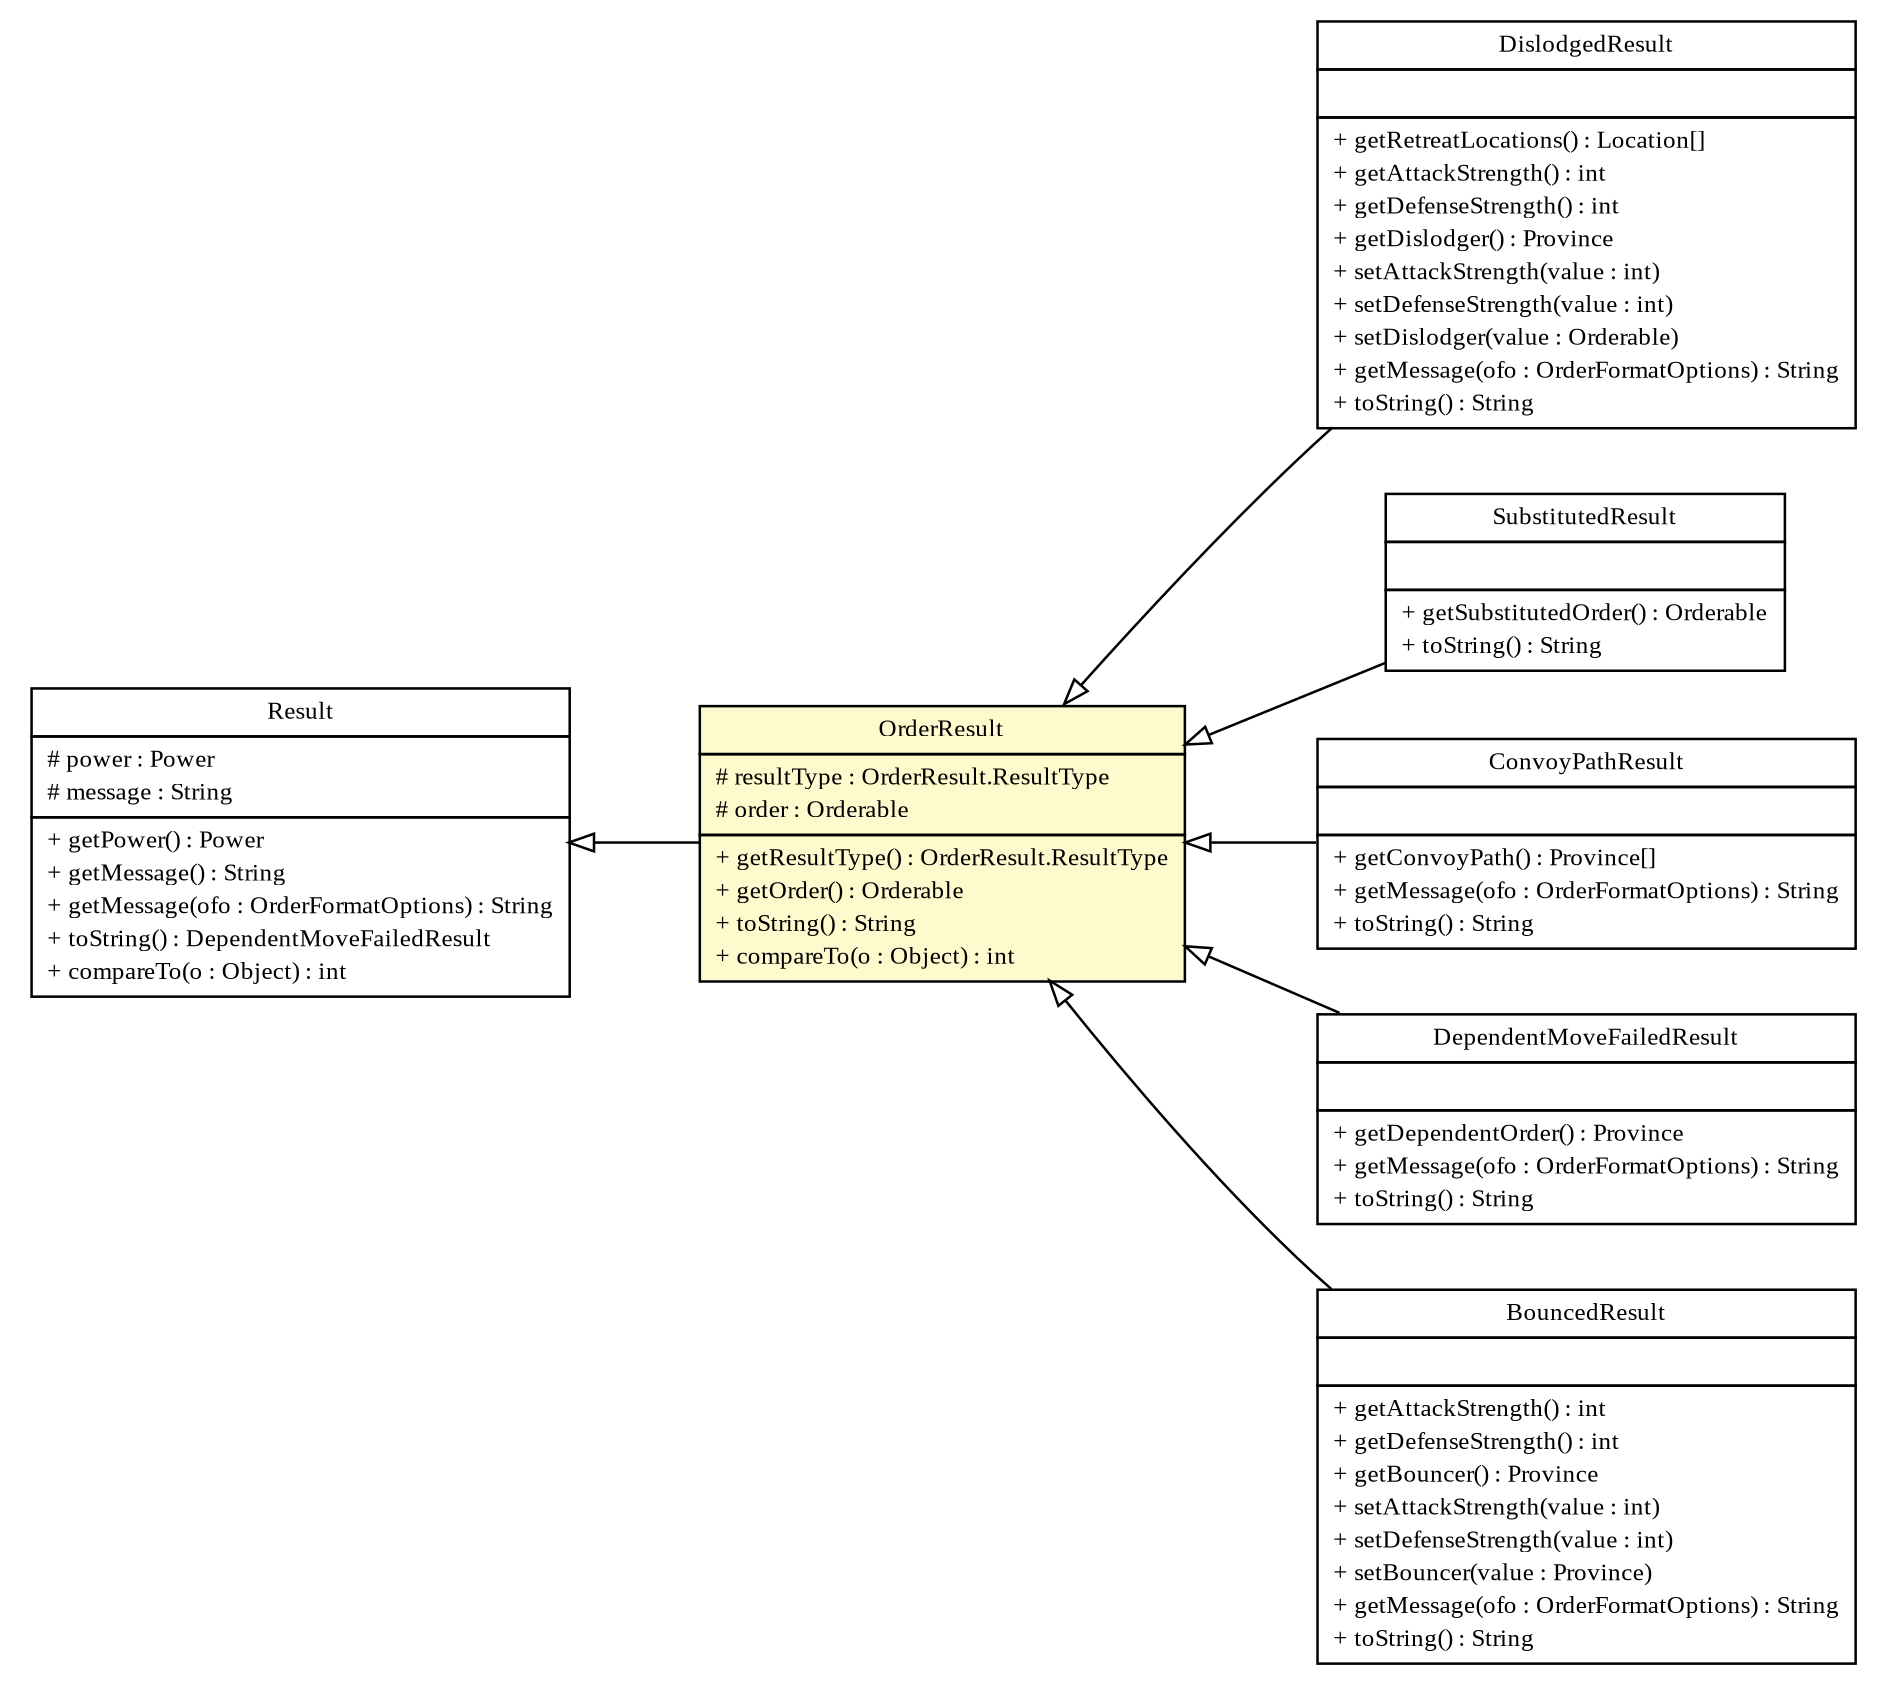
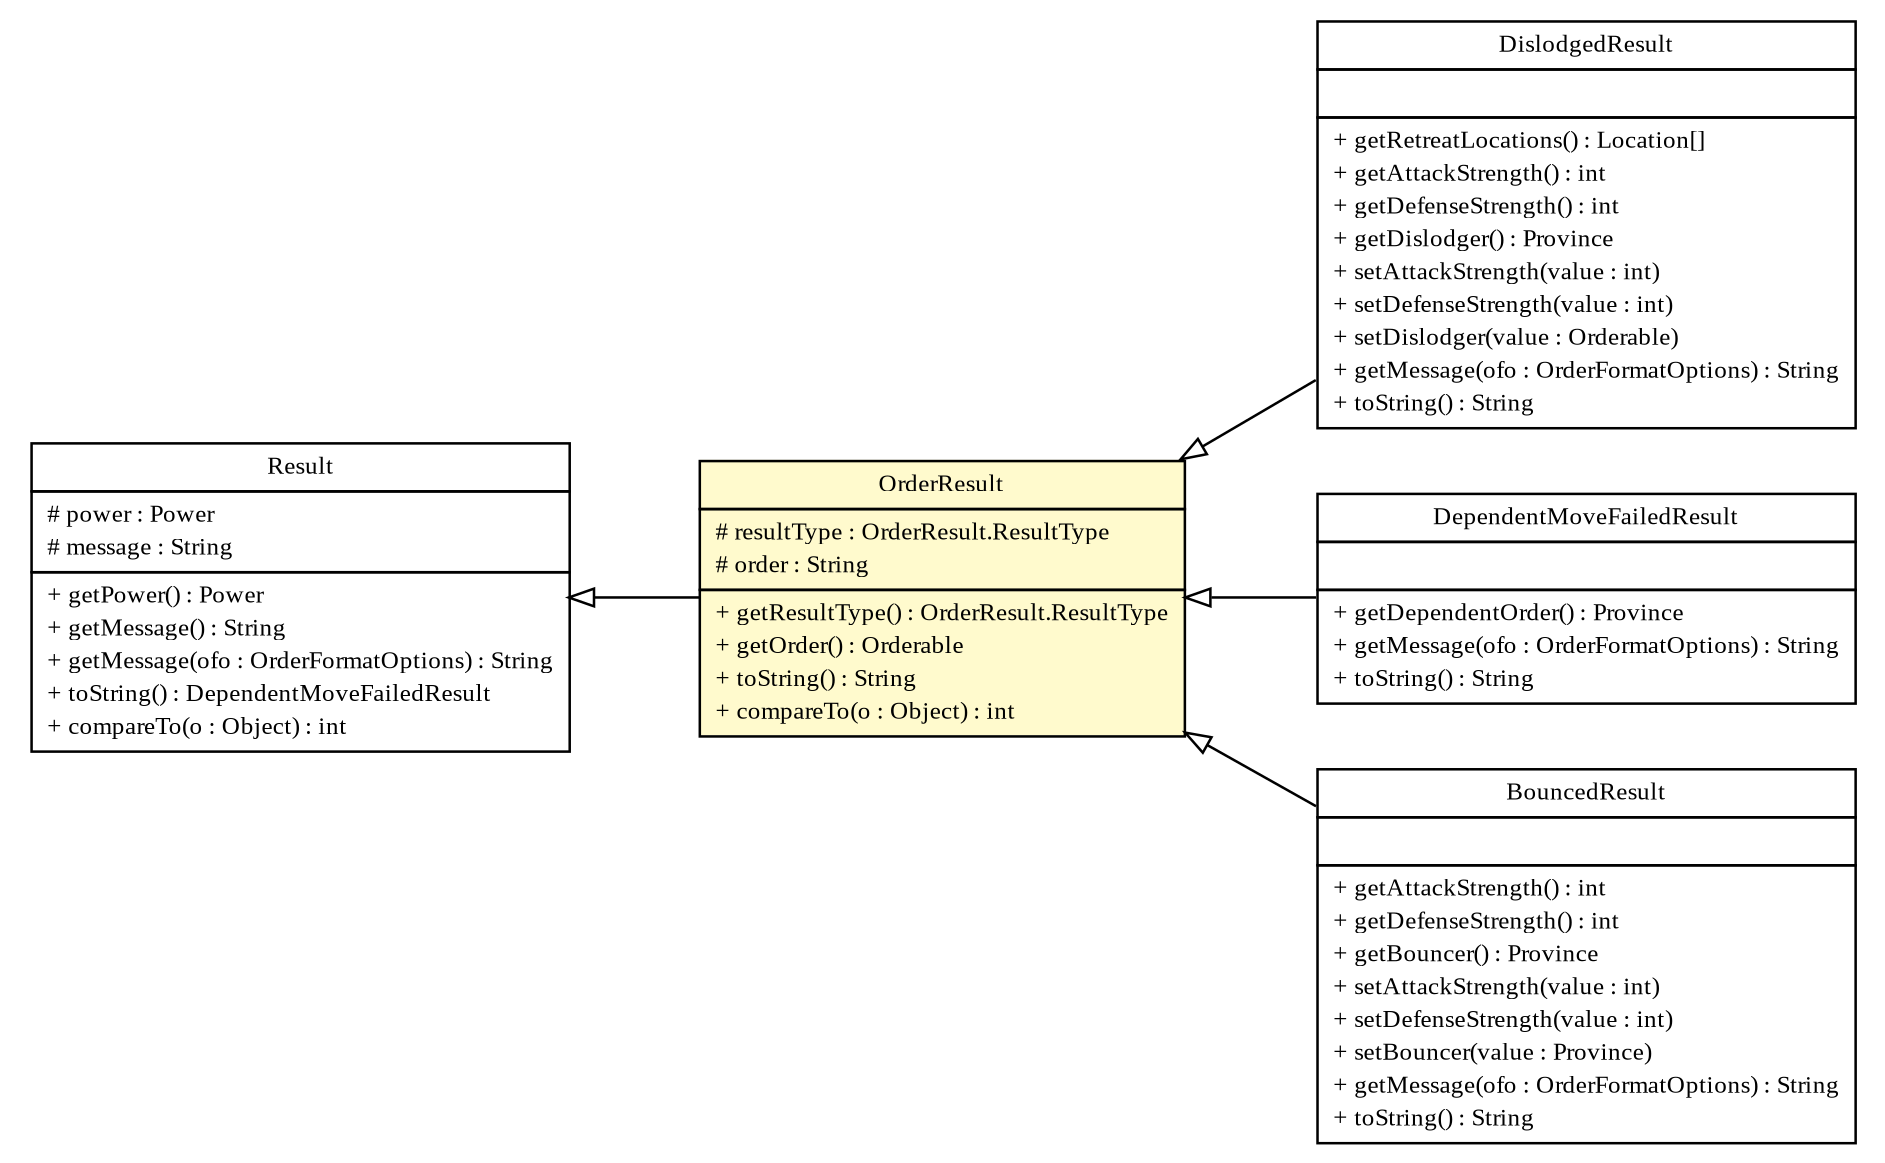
(1585, 582) -> none
(813, 810) -> (793, 565)
(1585, 843) -> none
